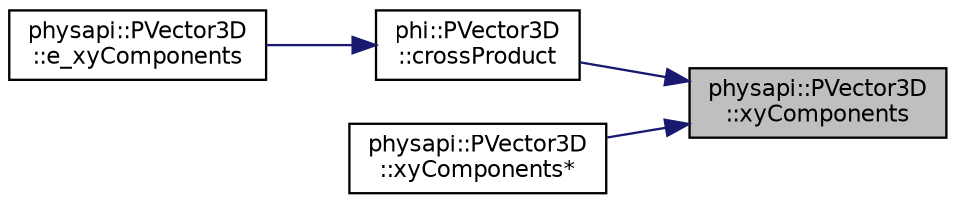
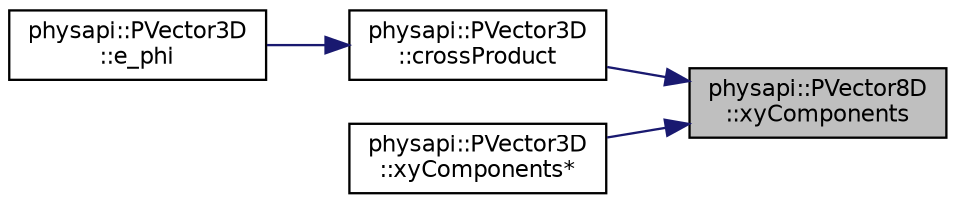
(138, 45) -> (138, 45)
(478, 45) -> (478, 45)
(818, 103) -> (818, 103)
